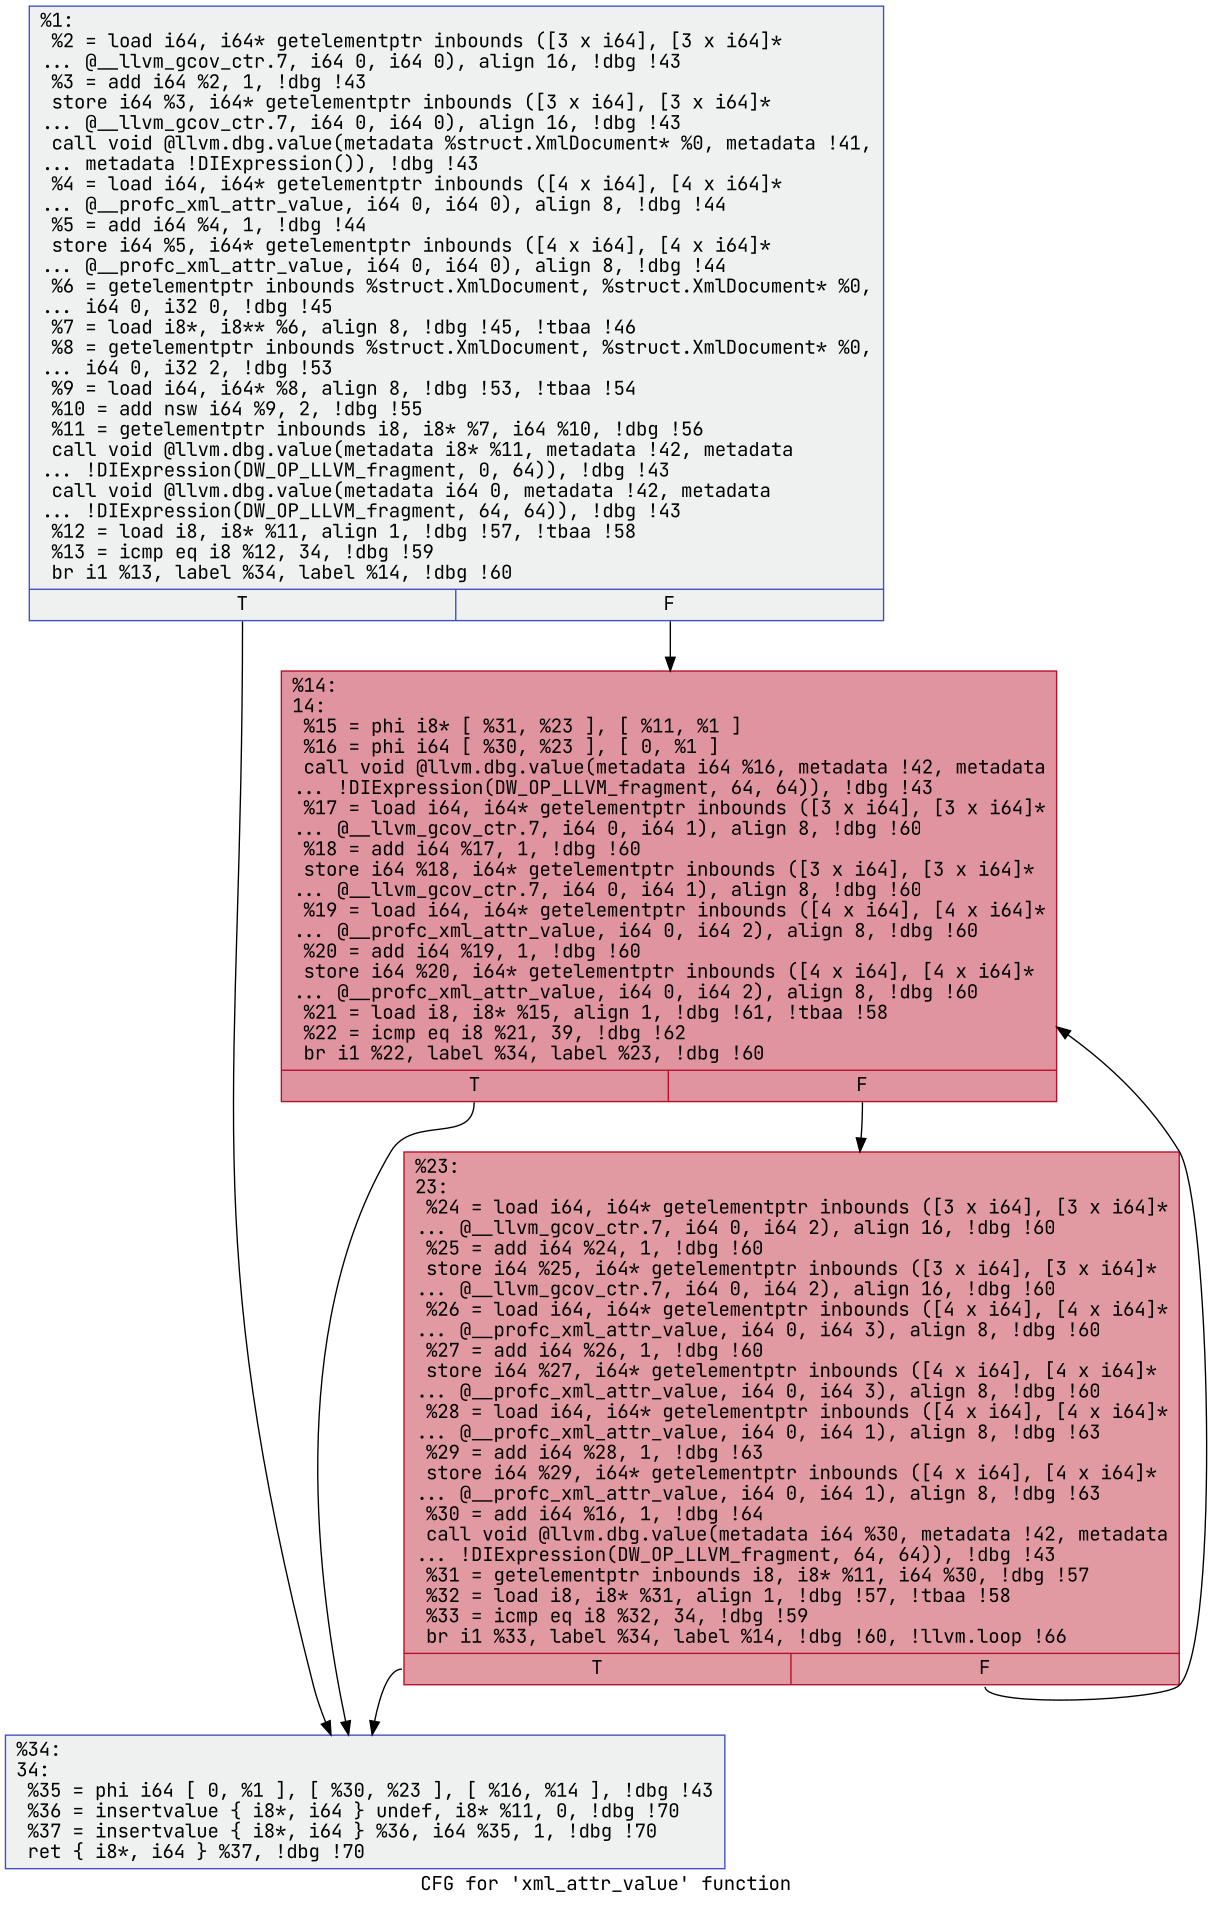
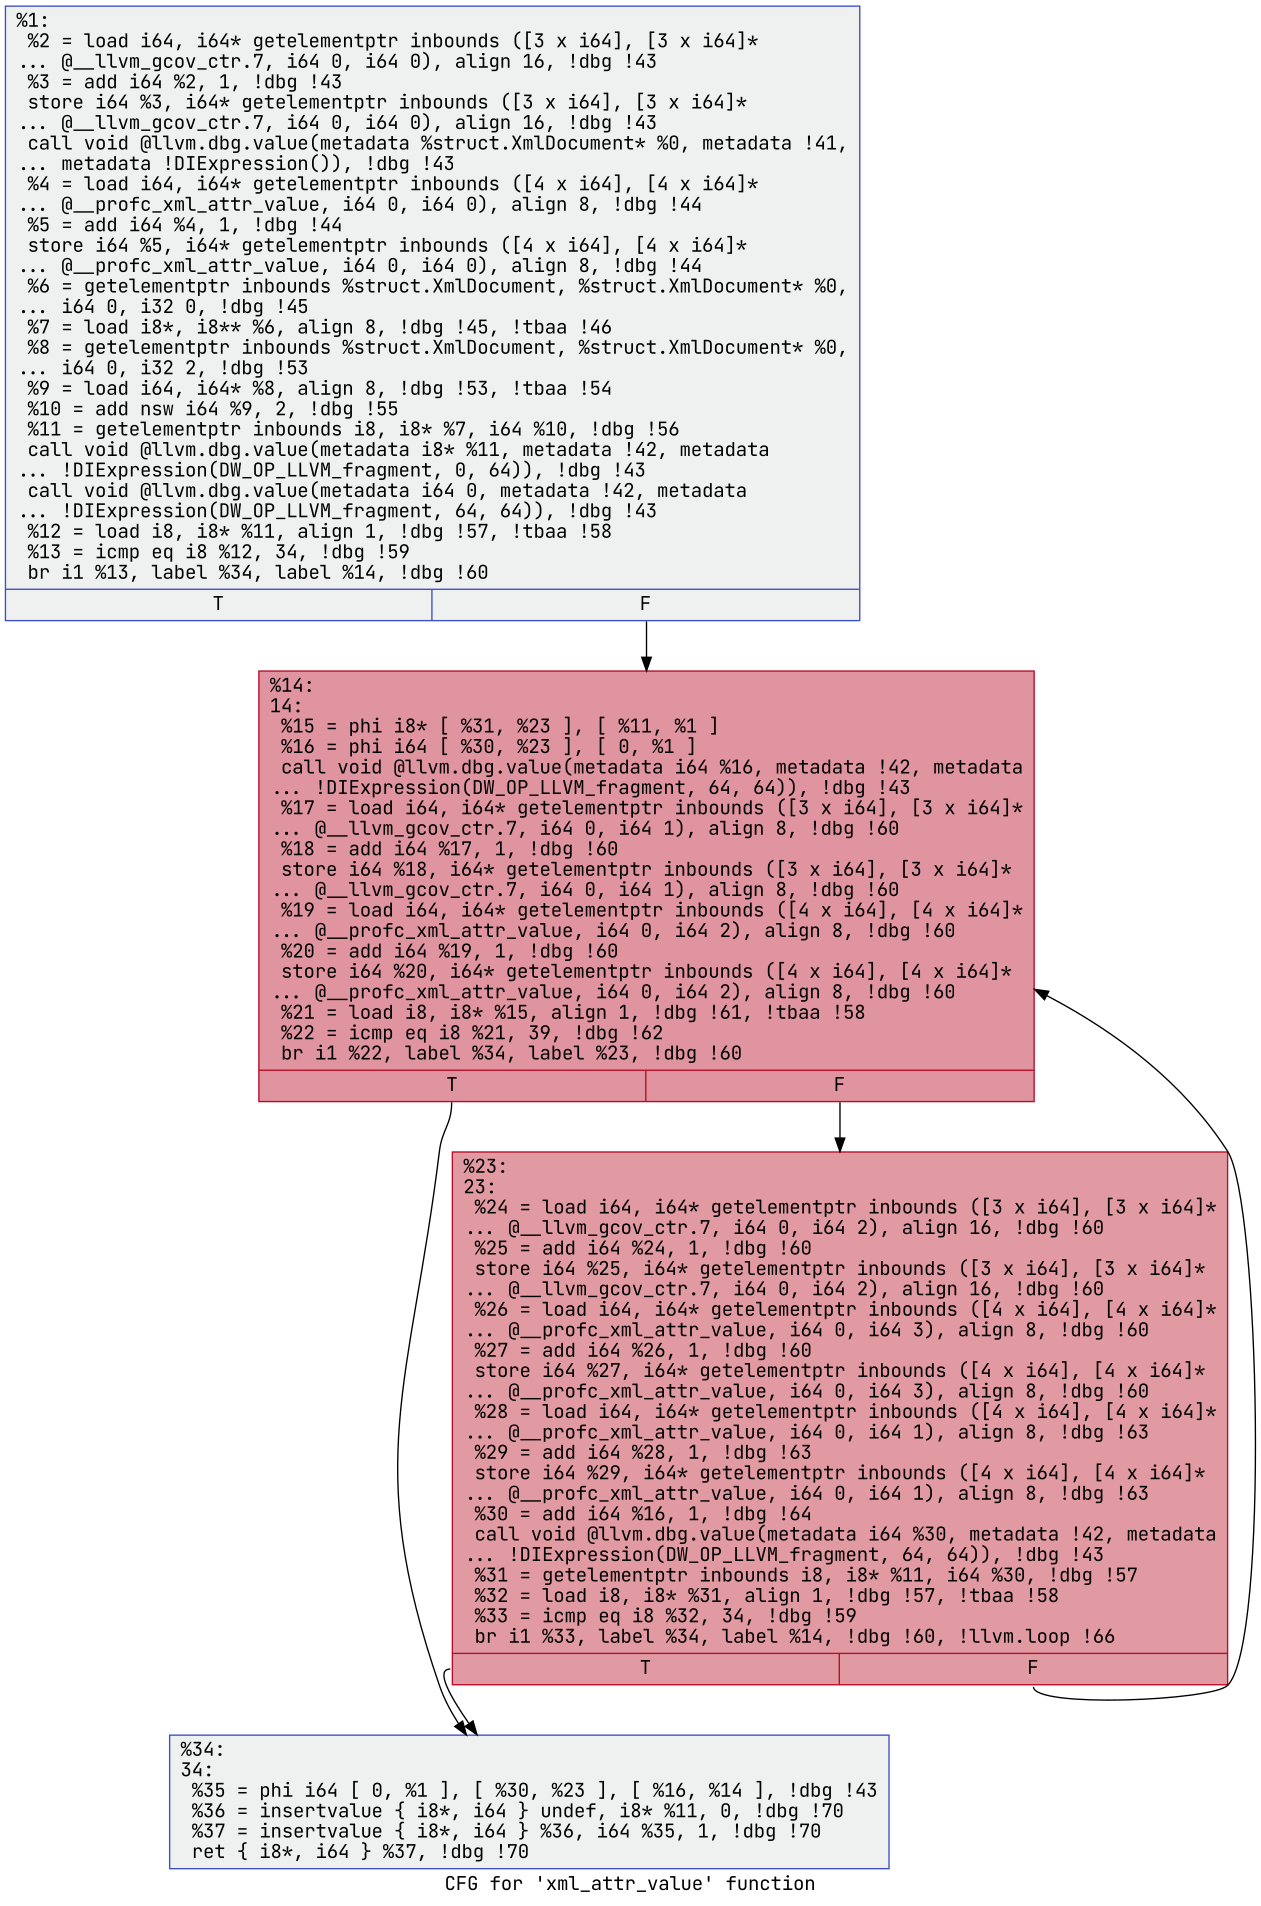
(235, 1176) -> none
